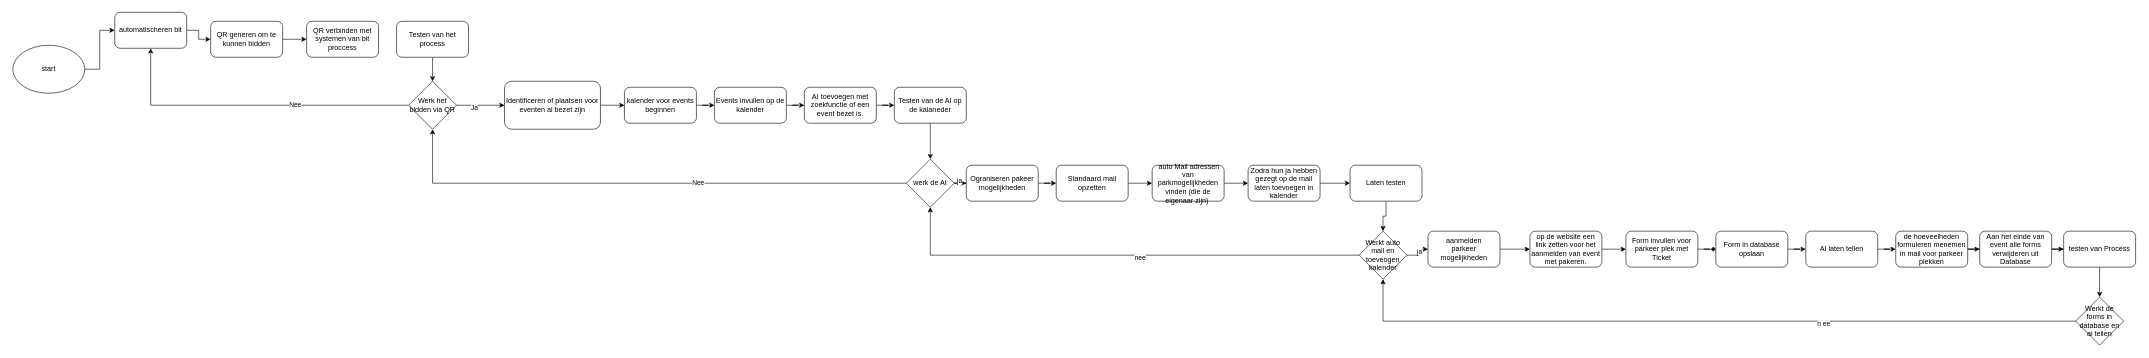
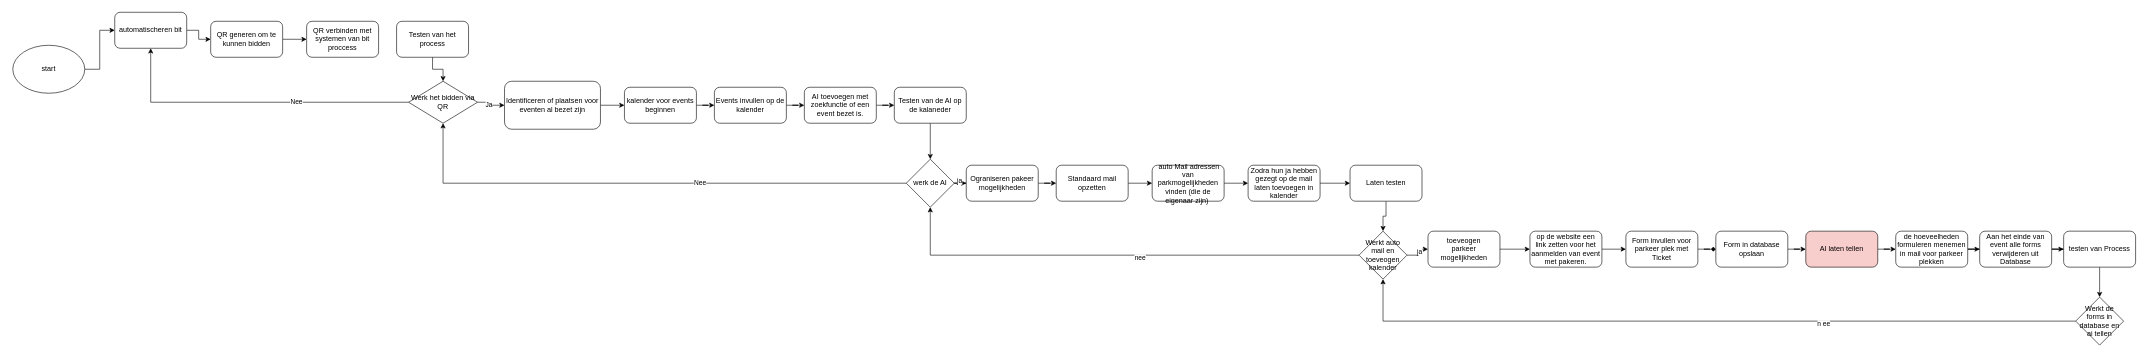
(432, 105) -> (443, 102)
(1464, 249) -> (1464, 249)
(1842, 249) -> (1842, 249)
